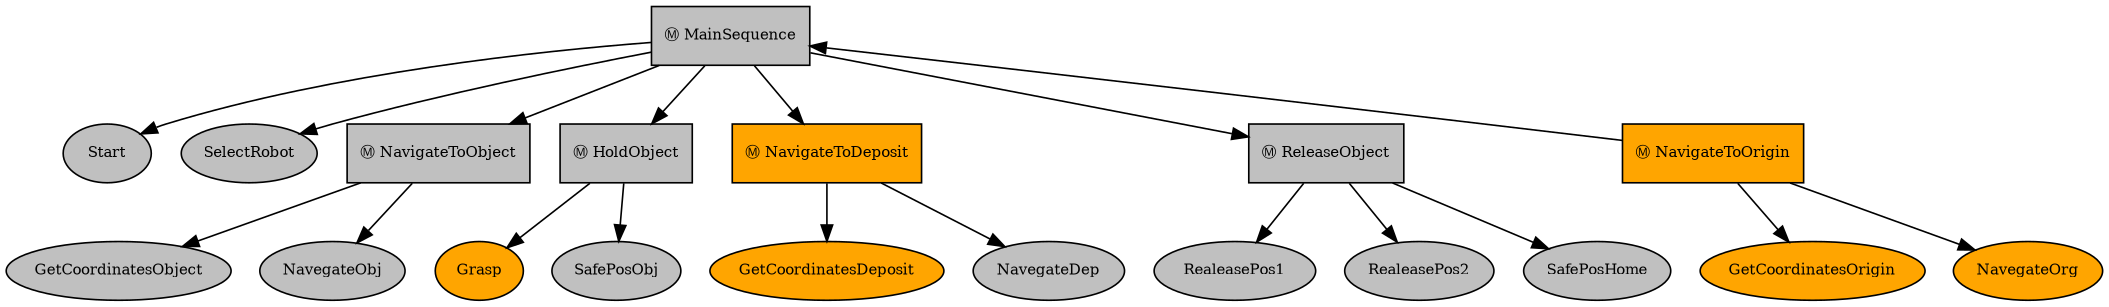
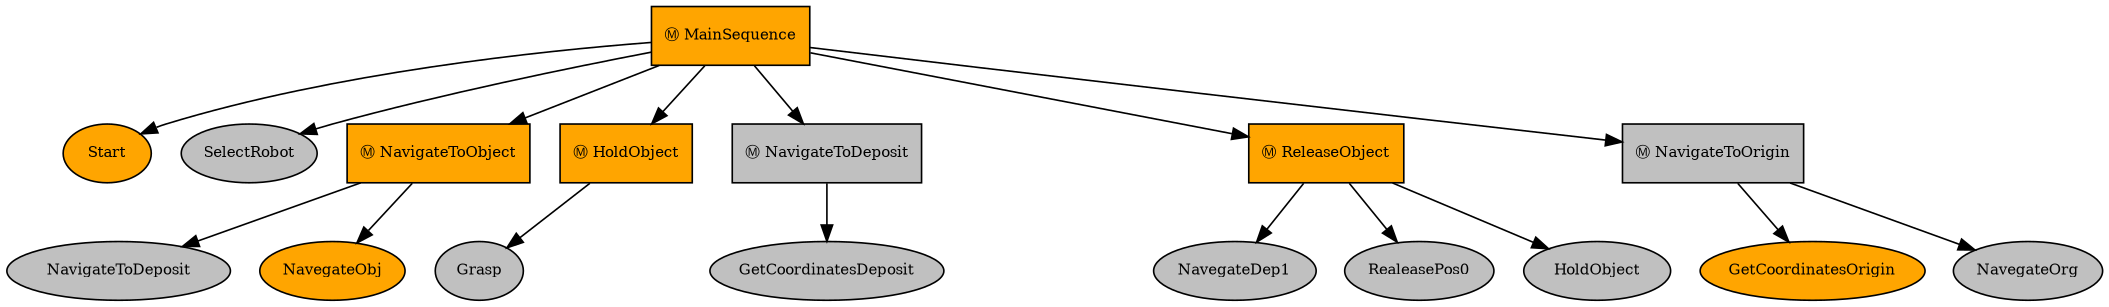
(731, 36) -> (731, 36)
(1224, 94) -> (1208, 94)
(107, 153) -> (107, 153)
(439, 153) -> (439, 153)
(626, 153) -> (626, 153)
(827, 153) -> (827, 153)
(1326, 153) -> (1326, 153)
(1713, 153) -> (1713, 153)
(119, 271) -> (119, 271)
(332, 271) -> (332, 271)
(479, 271) -> (479, 271)
(616, 271) -> none
(827, 271) -> (827, 271)
(1049, 271) -> none
(1235, 271) -> (1235, 271)
(1419, 271) -> (1419, 271)
(1597, 271) -> (1597, 271)
(2028, 271) -> (2028, 271)
